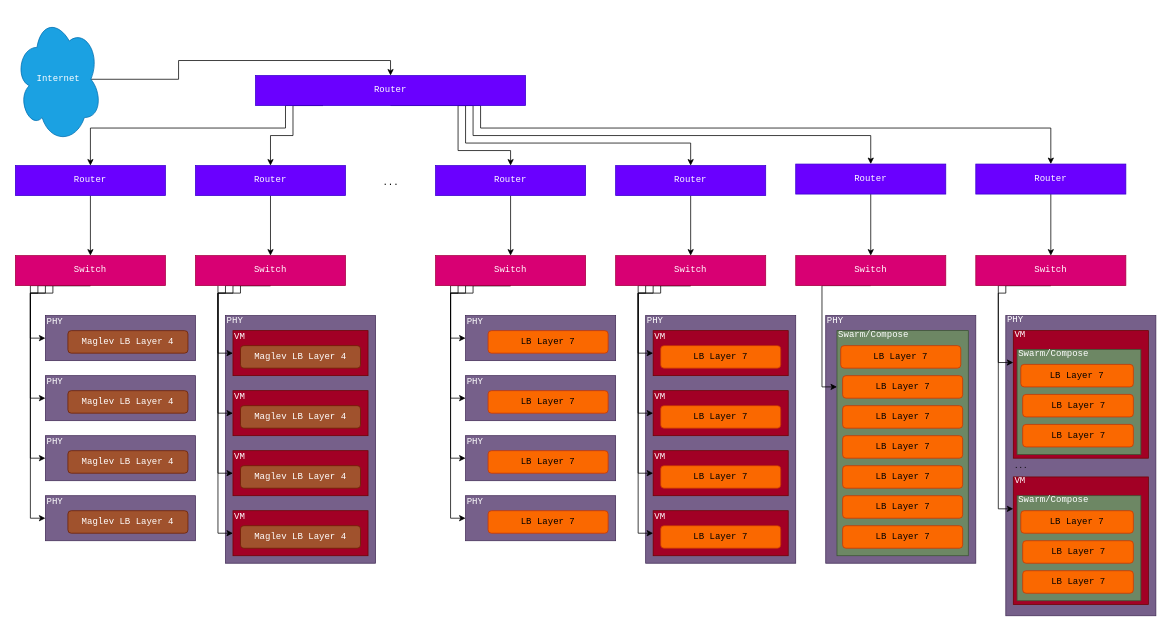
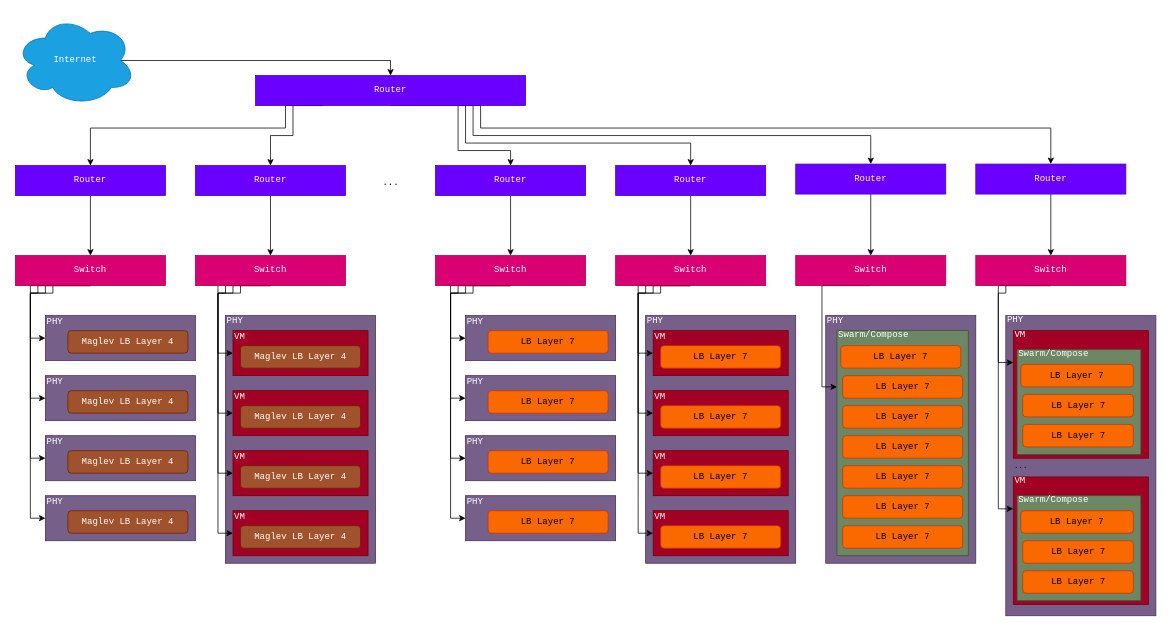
(59, 79) -> (75, 60)
